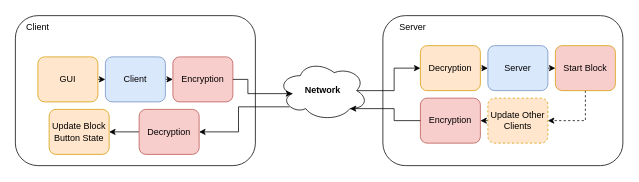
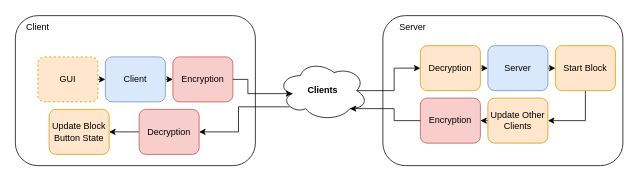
(585, 68) -> (585, 68)
(68, 79) -> (68, 79)
(323, 90) -> (323, 90)
(518, 120) -> (518, 120)
(584, 120) -> (584, 120)
